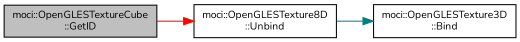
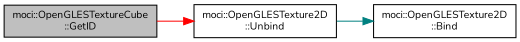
(265, 21) -> (265, 21)
(445, 21) -> (445, 21)
